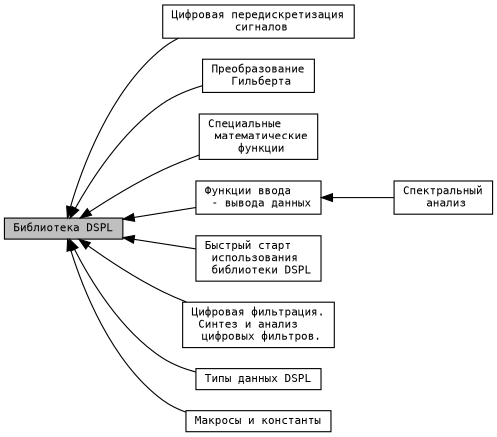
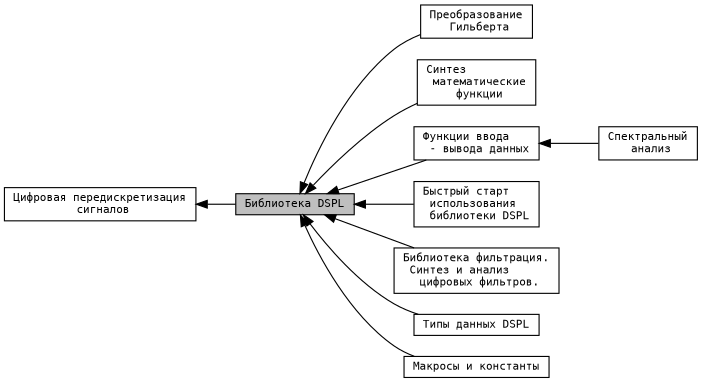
(110, 113) -> (222, 204)
(258, 137) -> (477, 82)
(258, 325) -> (477, 271)
